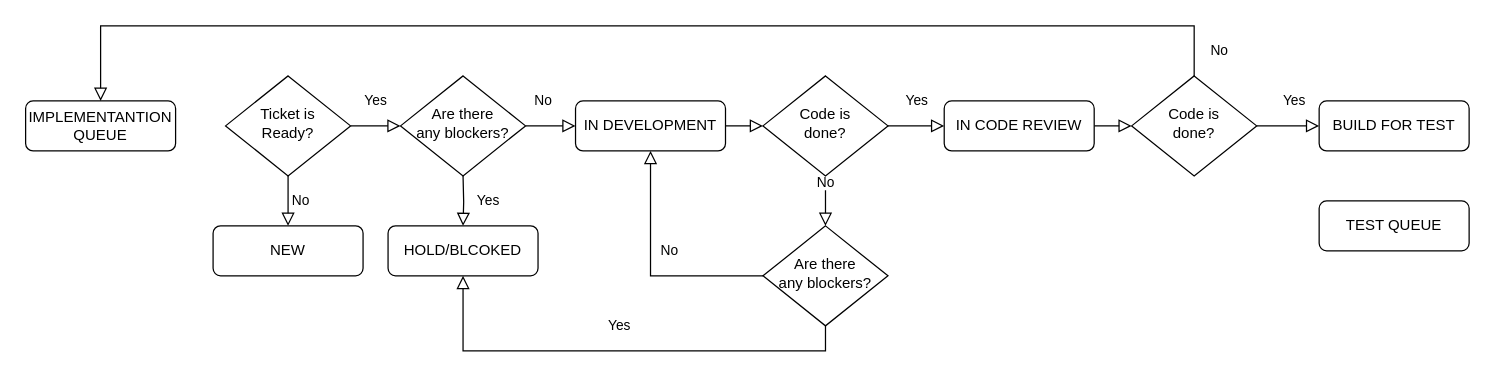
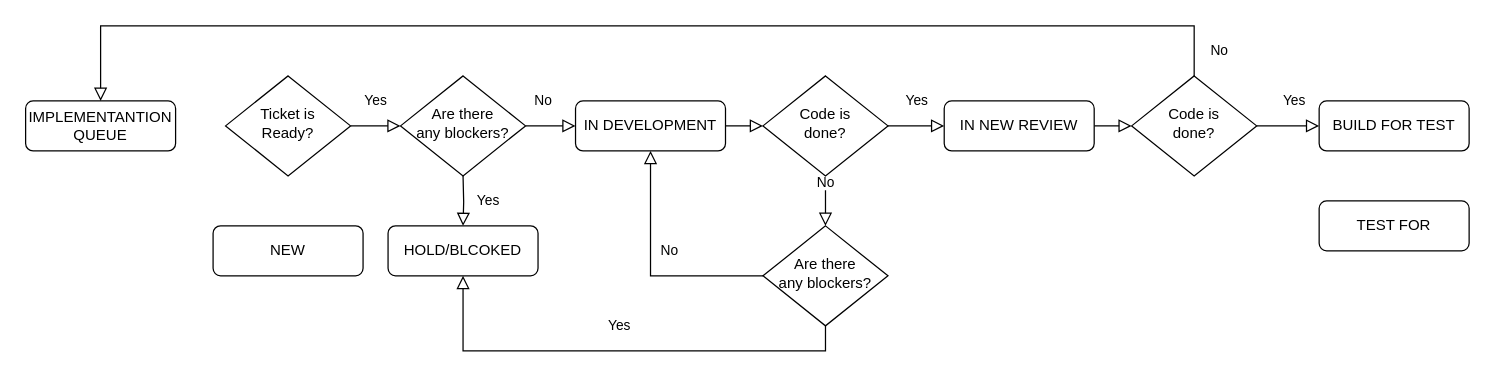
(1019, 126) -> (1019, 126)
(288, 194) -> none
(1394, 226) -> (1394, 226)
